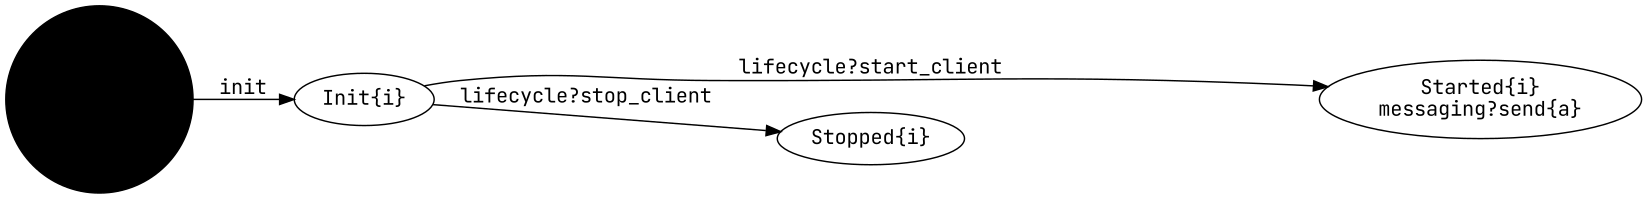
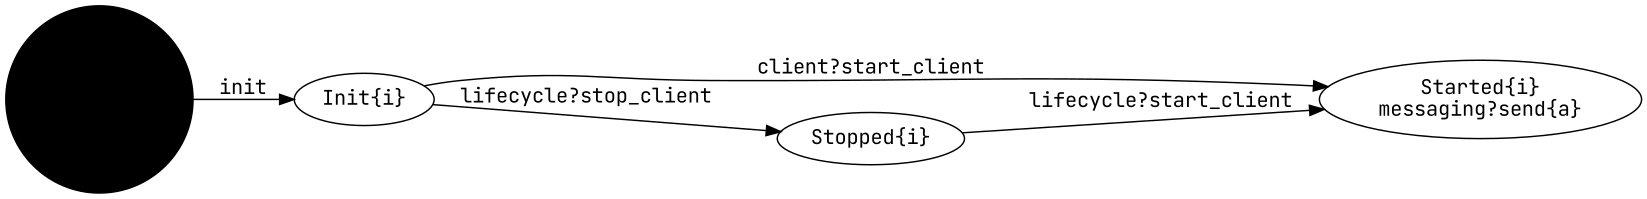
(871, 68) -> (871, 68)
none -> (1136, 122)
